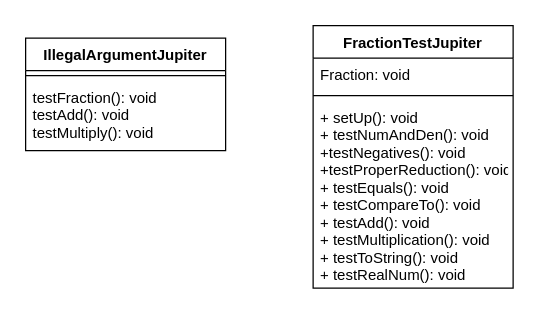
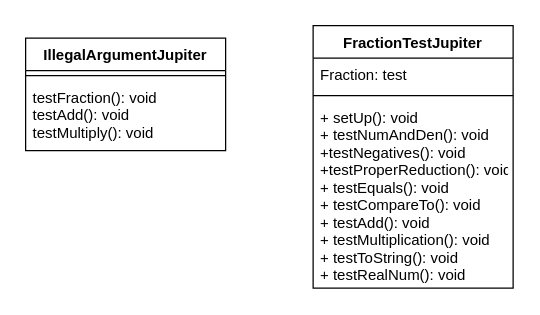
(371, 75) -> (373, 75)
